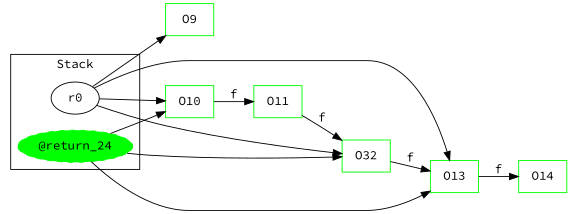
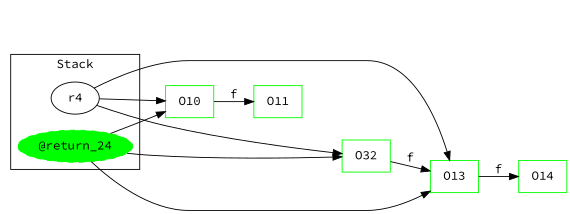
(190, 20) -> none
(75, 98) -> (75, 98)
(318, 125) -> none
